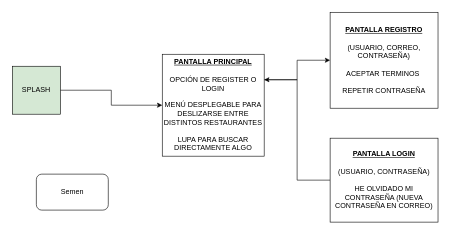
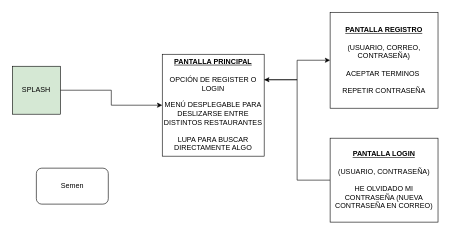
(72, 192) -> (72, 186)
